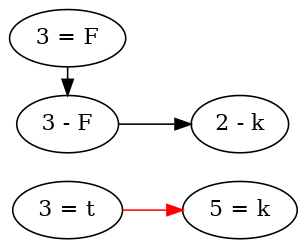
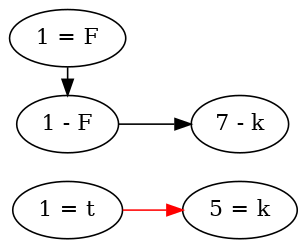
(68, 38) -> (68, 38)
(68, 124) -> (68, 124)
(240, 124) -> (240, 124)
(68, 210) -> (68, 210)
